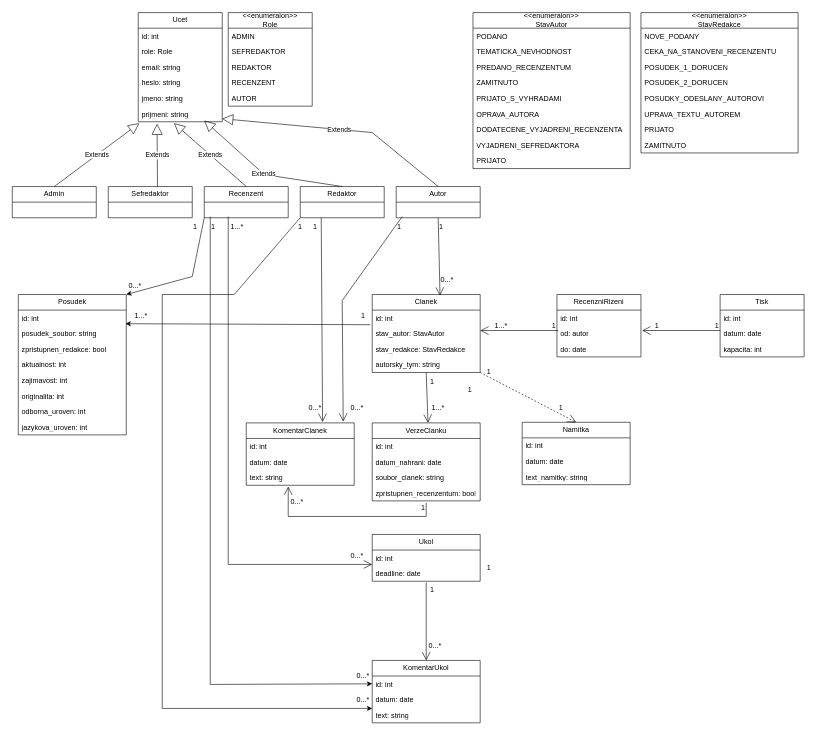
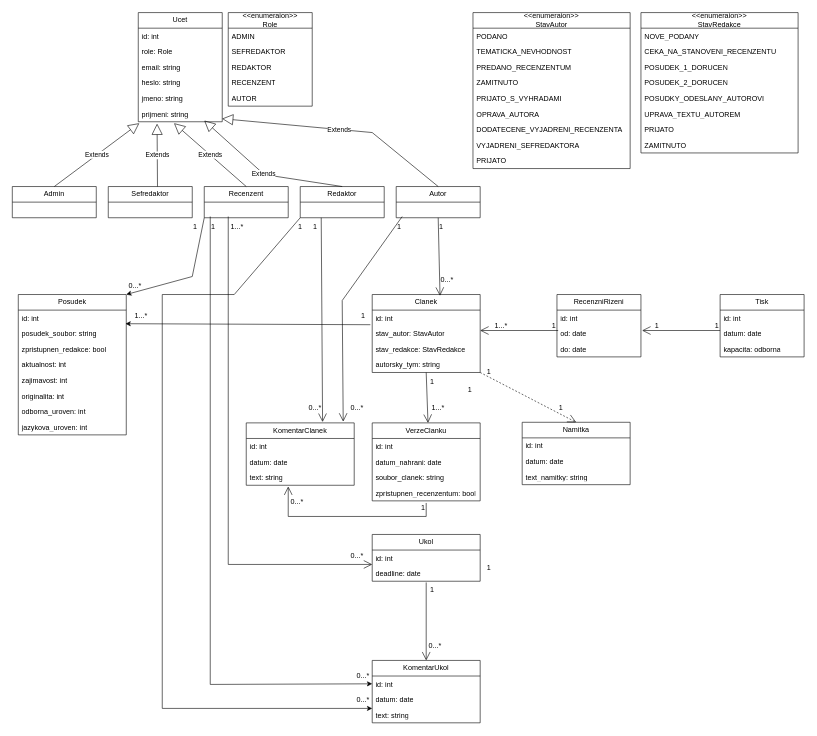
(577, 334) -> (575, 334)
(746, 350) -> (755, 350)
